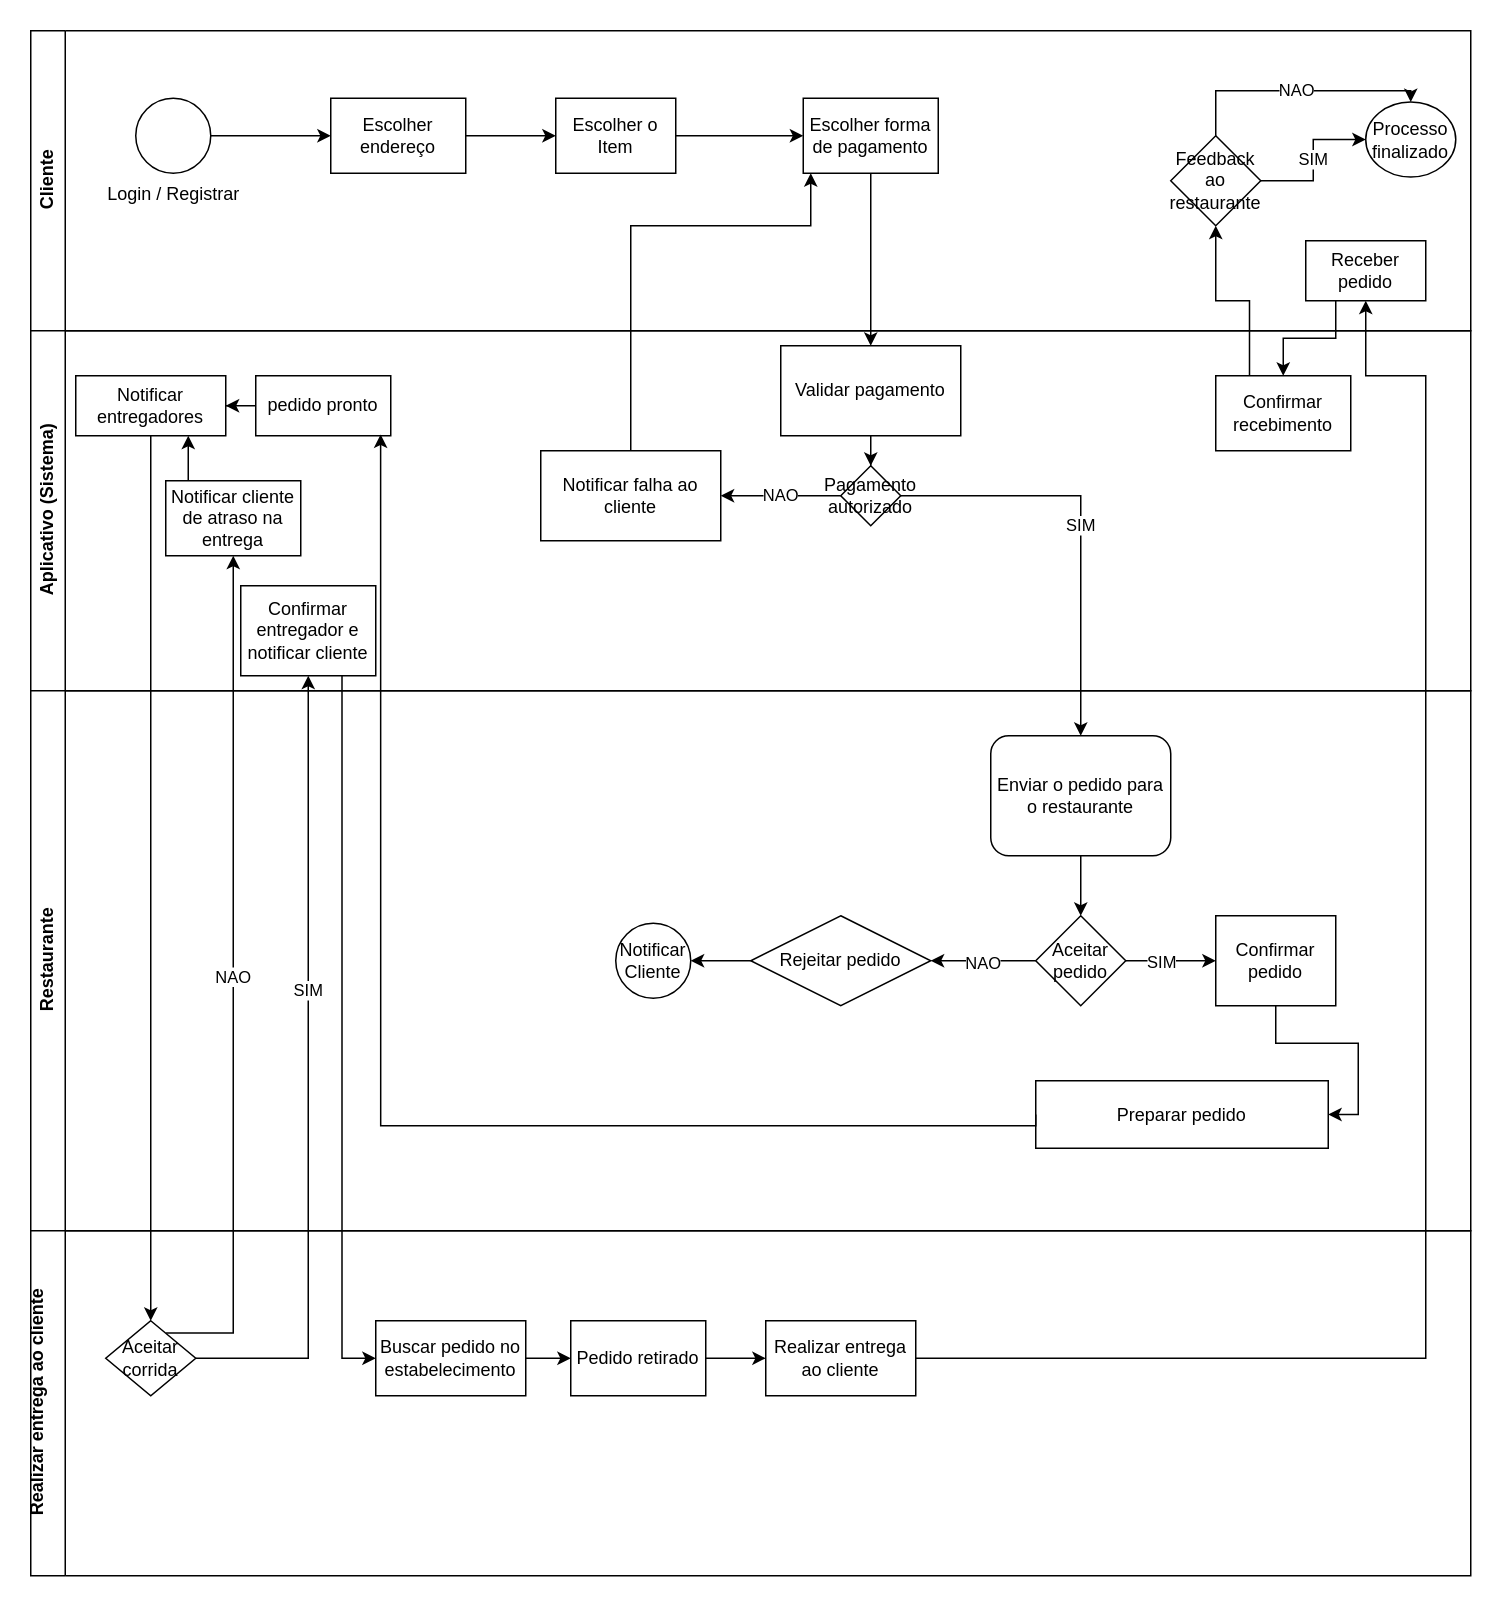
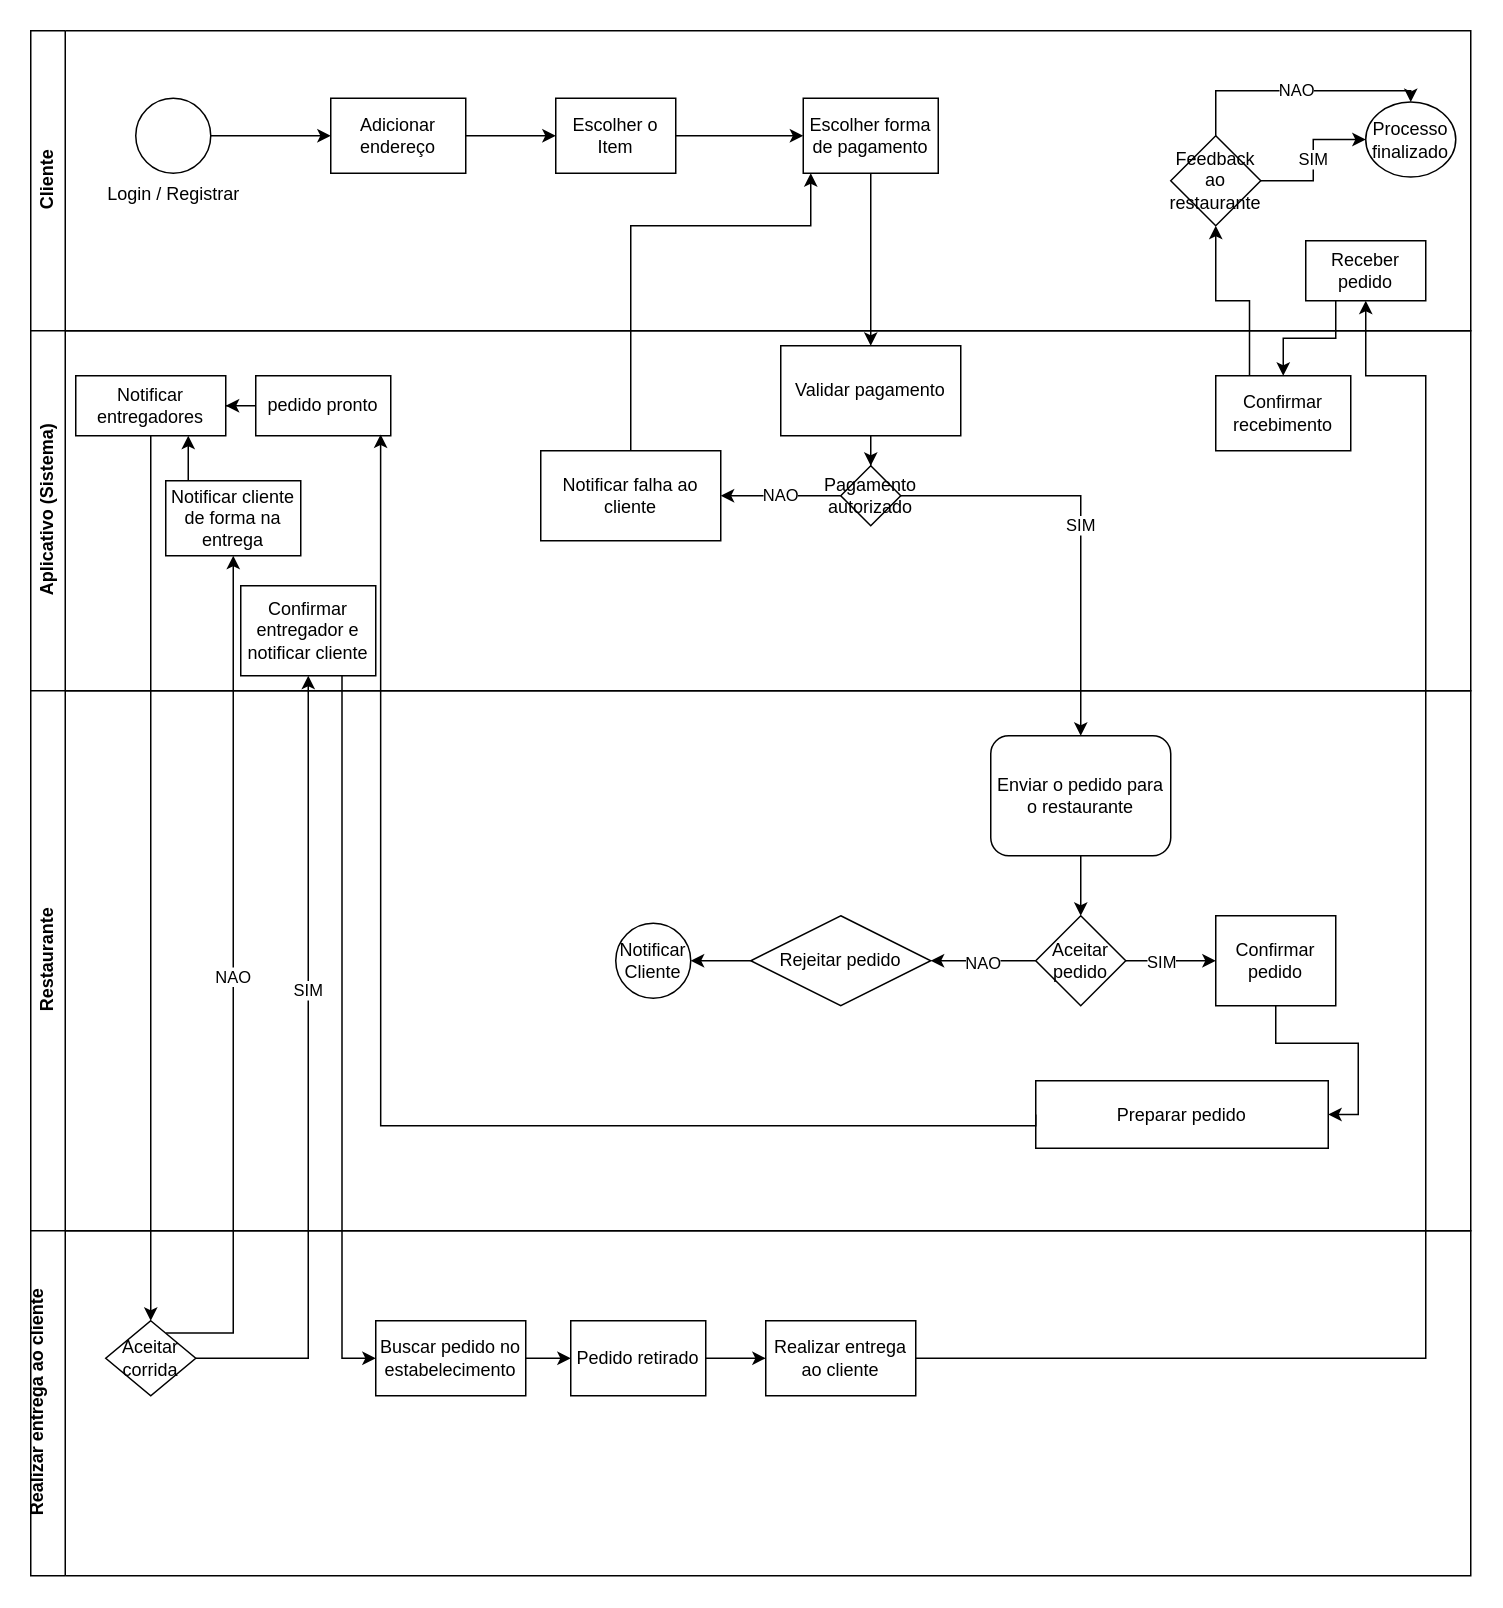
(398, 136) -> (398, 136)
(233, 518) -> (233, 518)
